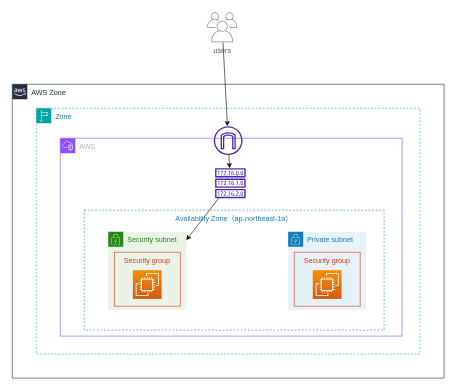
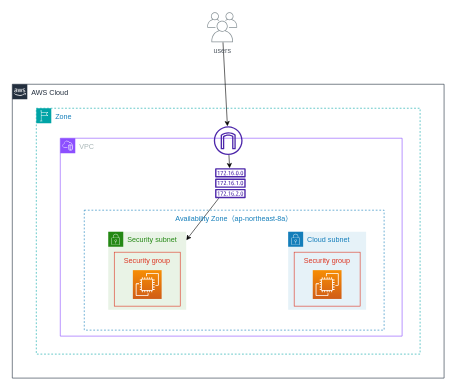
(47, 93) -> (48, 93)
(86, 147) -> (86, 147)
(234, 218) -> (234, 218)
(334, 240) -> (330, 240)
